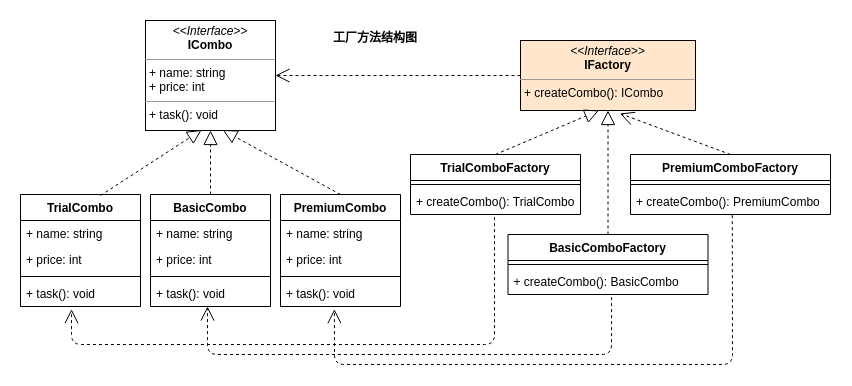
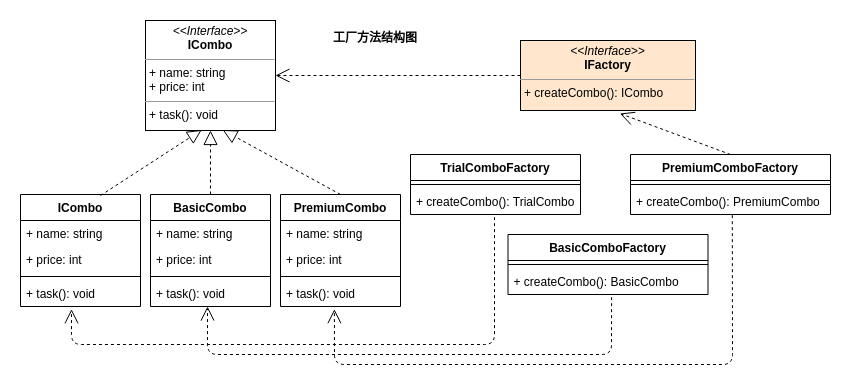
(541, 135) -> none
(608, 180) -> none
(80, 208) -> (80, 208)
